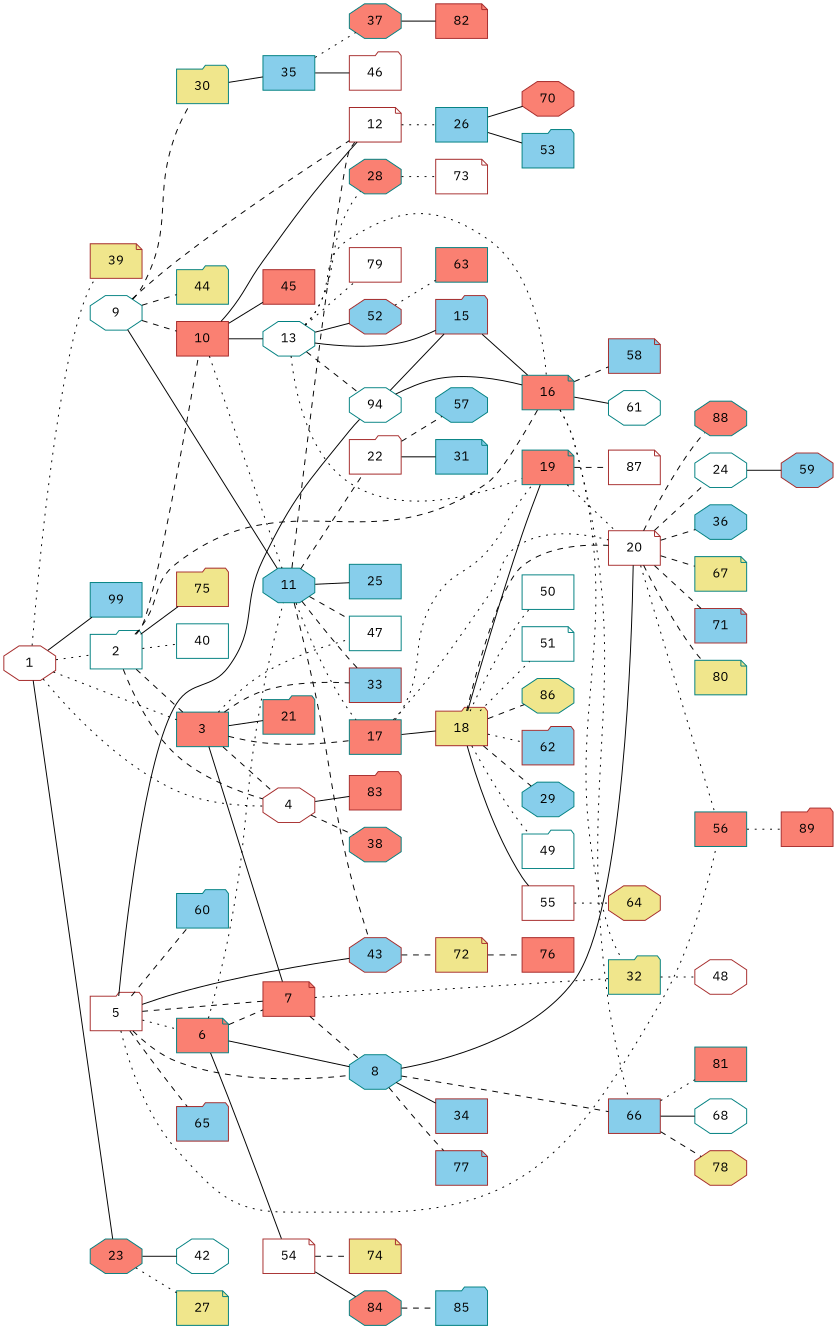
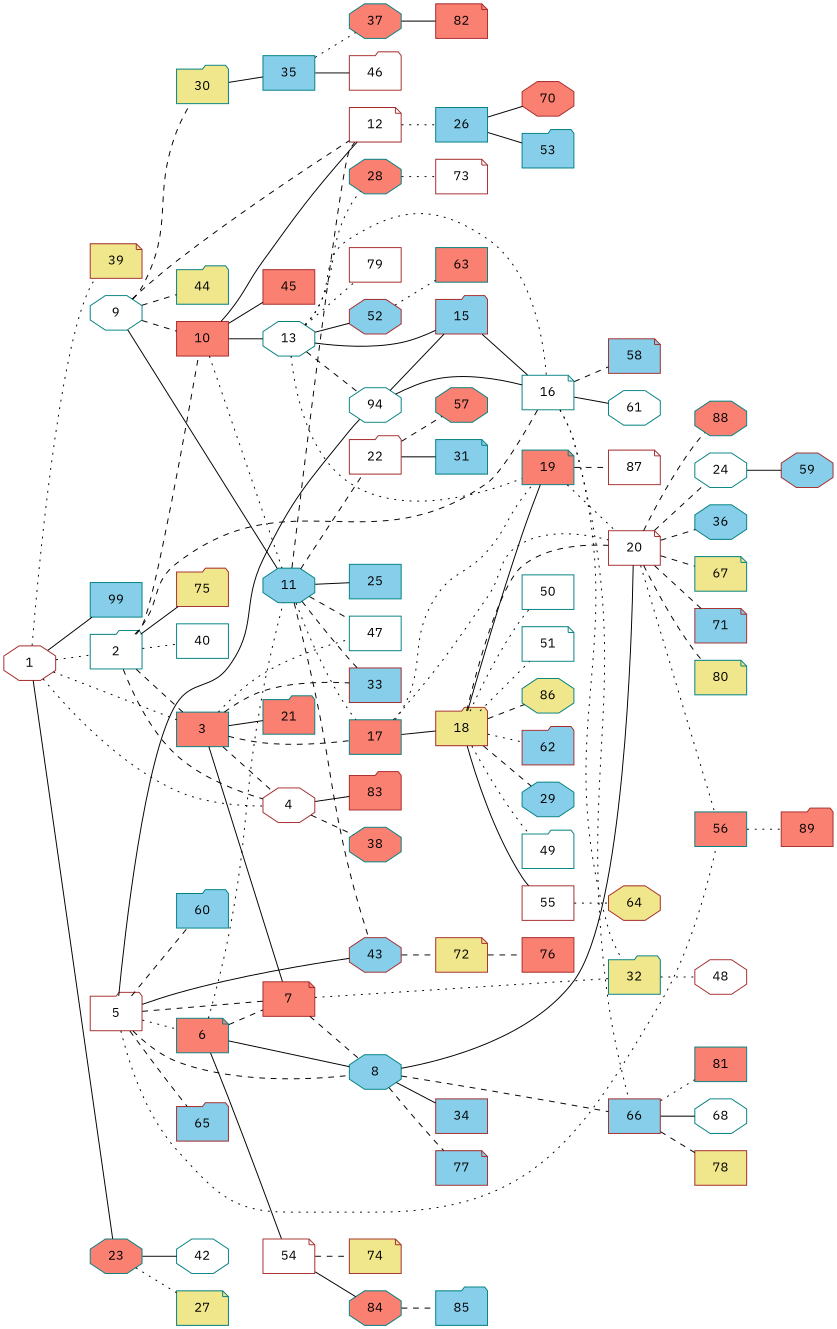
(548, 393) -> (548, 393)
(462, 405) -> (462, 405)
(721, 1168) -> (721, 1168)
